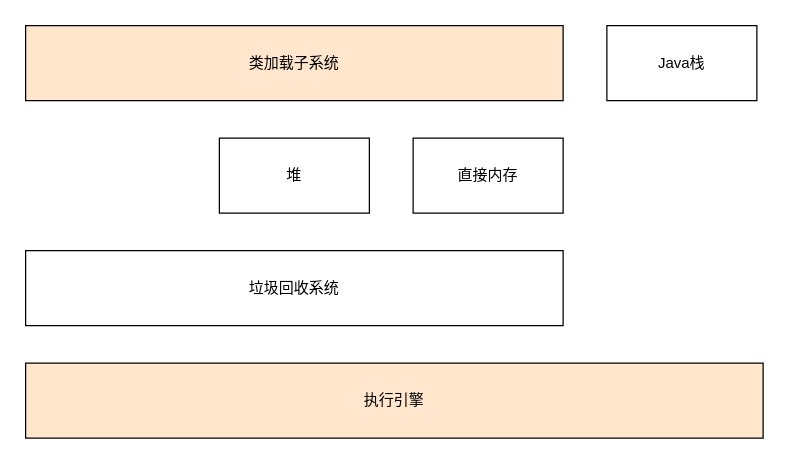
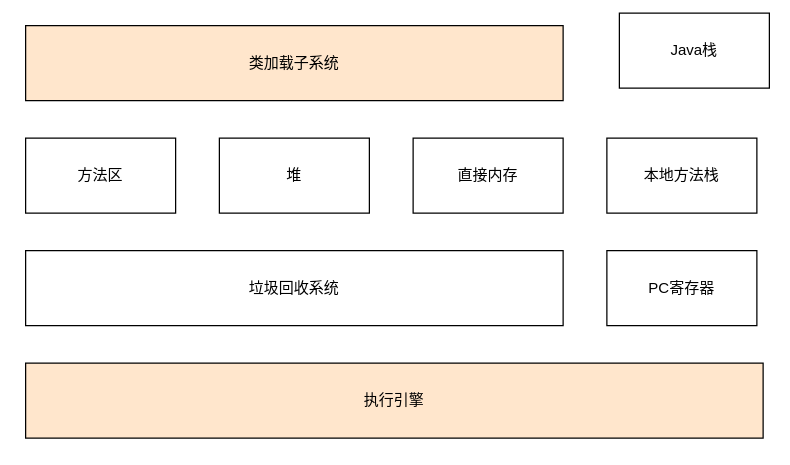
(682, 63) -> (694, 51)
none -> (101, 176)
none -> (682, 176)
none -> (682, 288)
